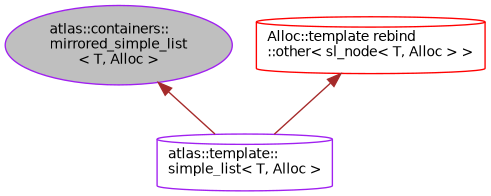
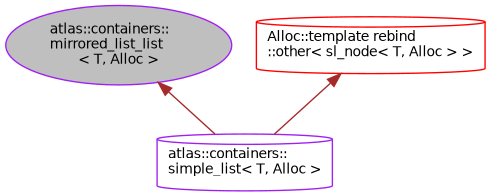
(119, 45) -> (119, 45)
(245, 162) -> (245, 162)
